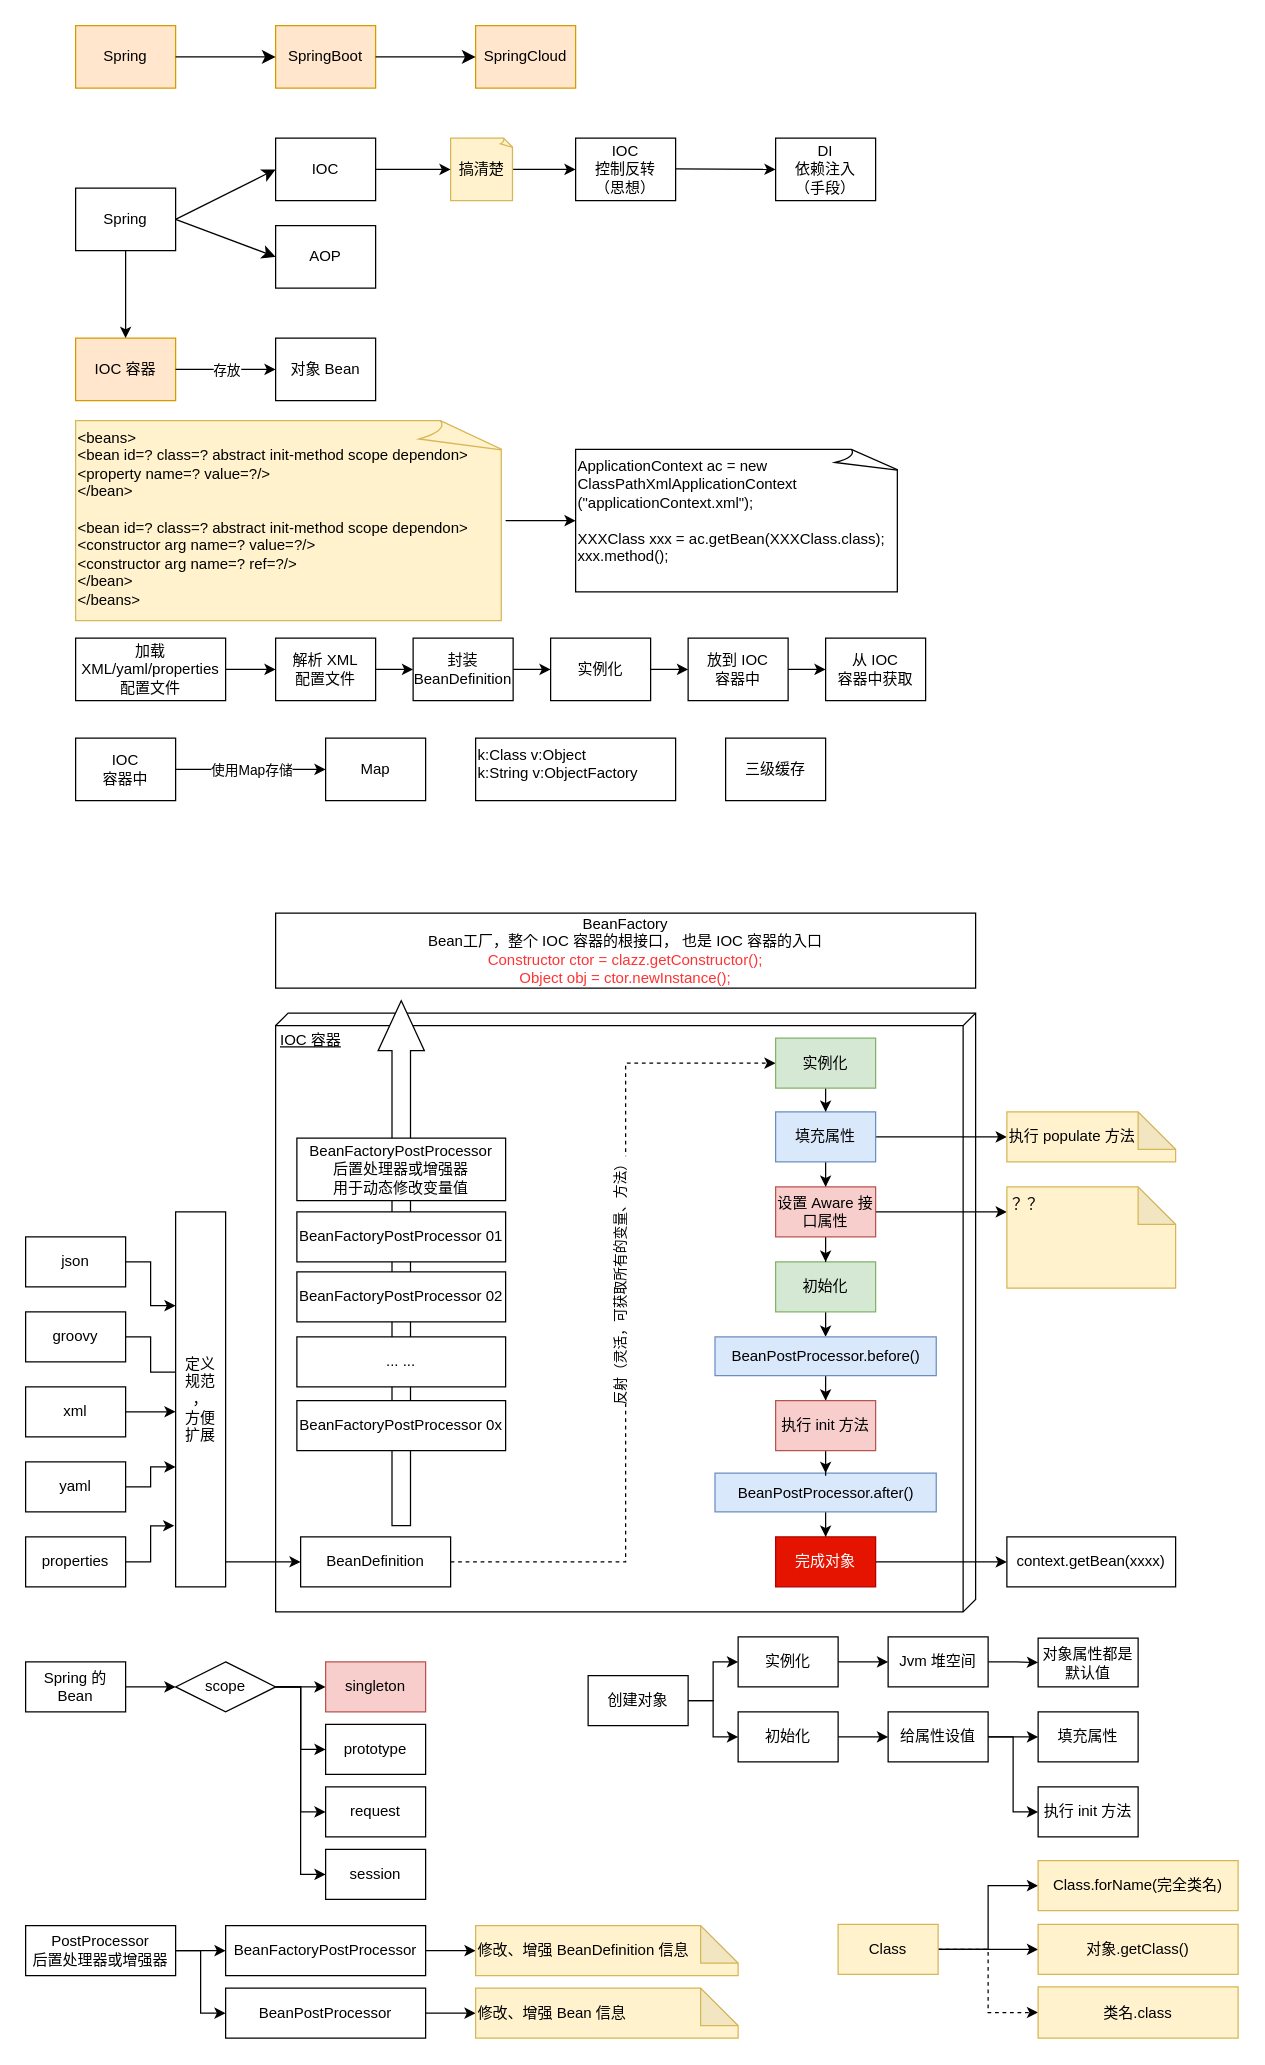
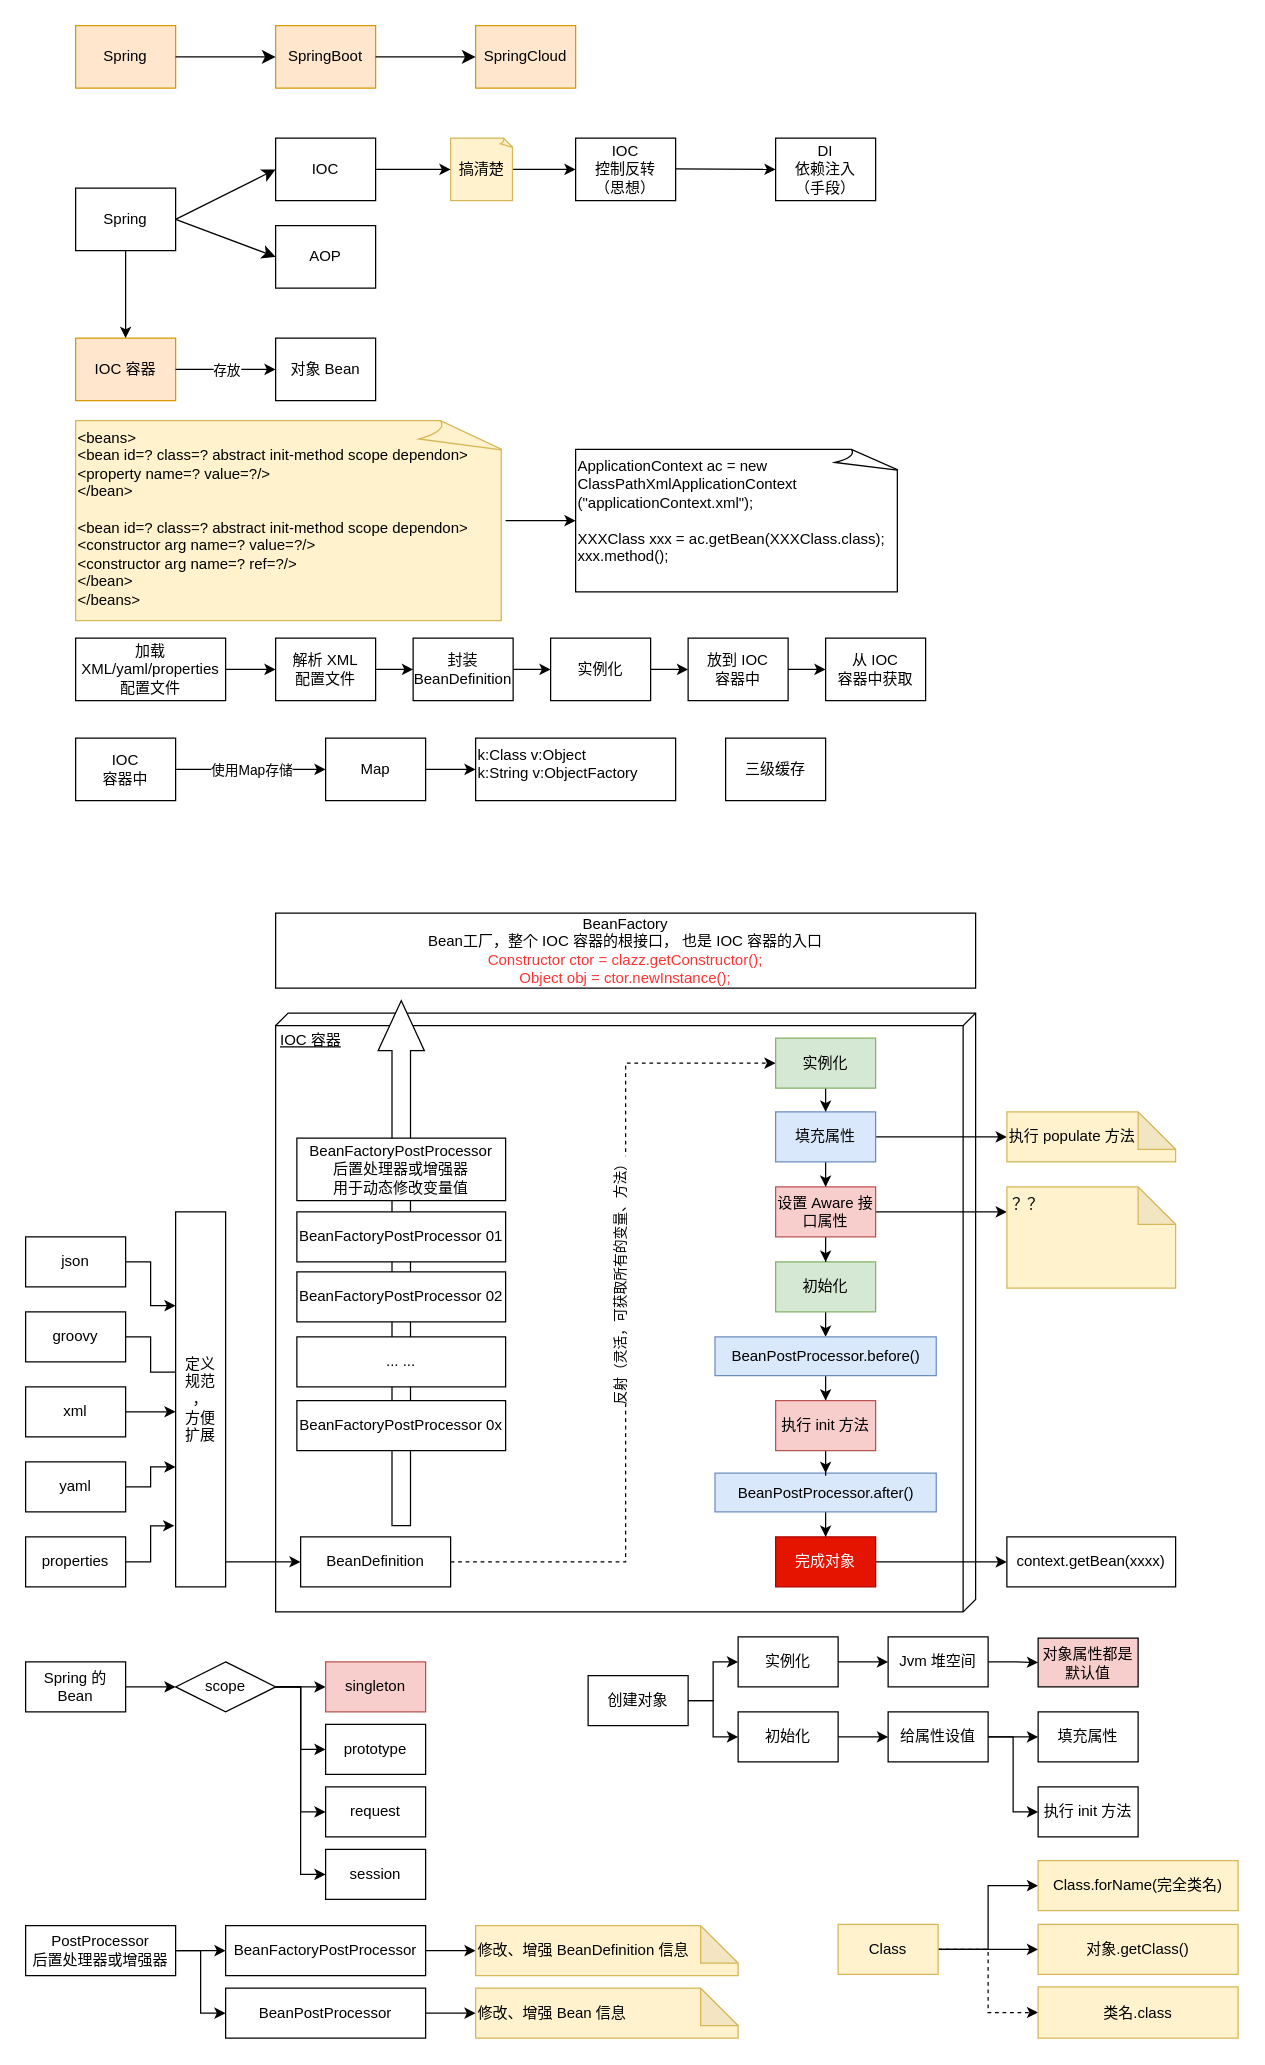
none -> (447, 769)
(1088, 1663) -> (1088, 1663)
